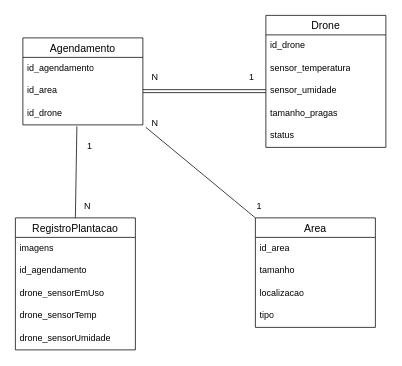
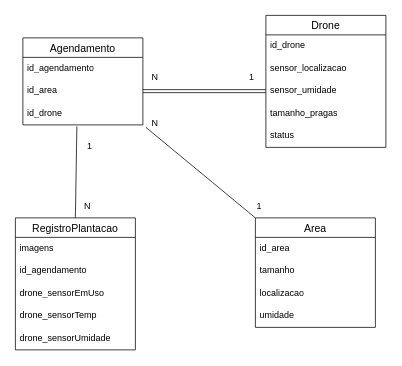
(316, 68) -> (312, 68)
(269, 316) -> (276, 316)
